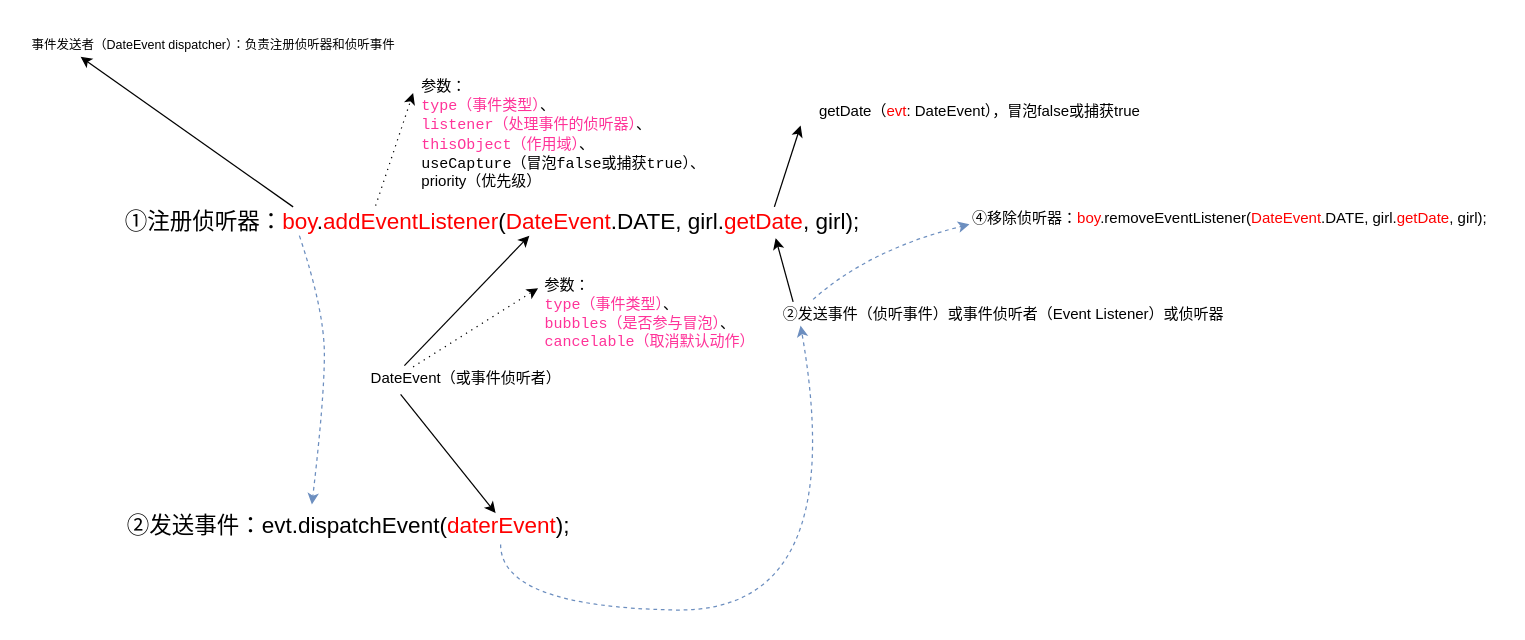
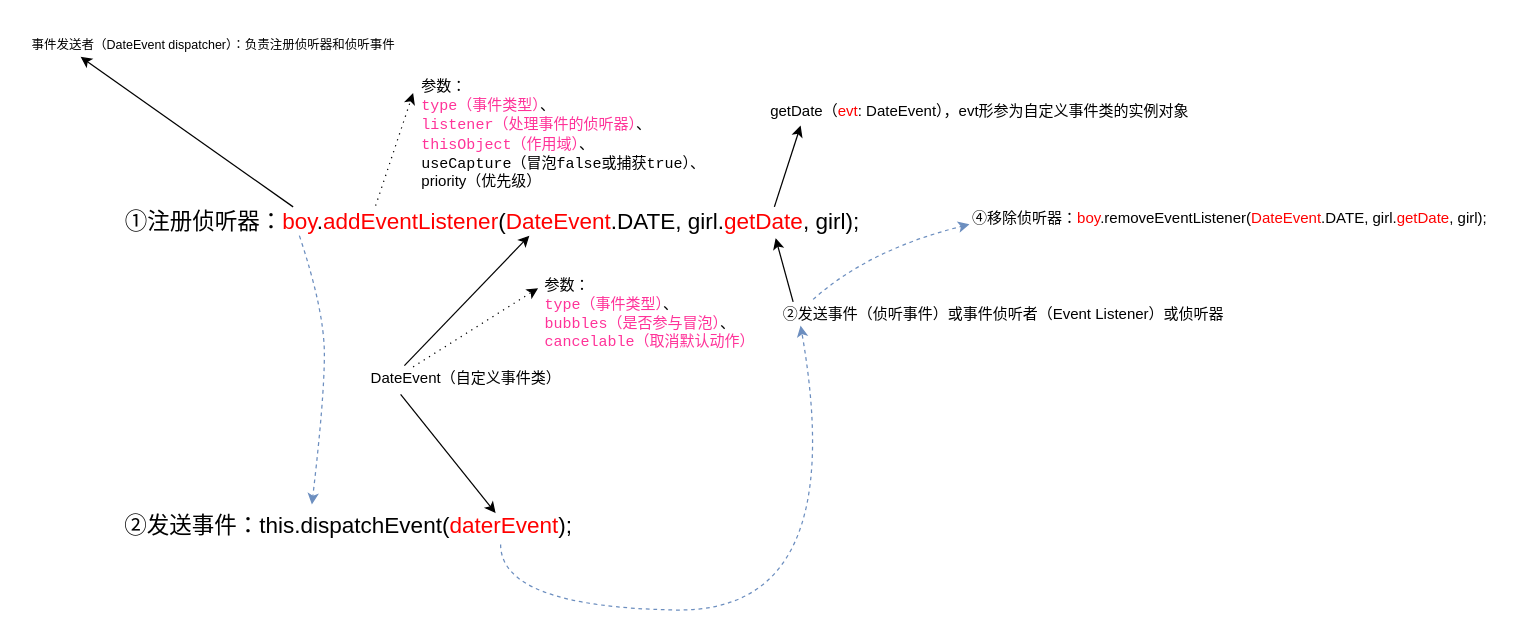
(980, 112) -> (980, 112)
(466, 376) -> (466, 376)
(349, 526) -> (349, 526)
